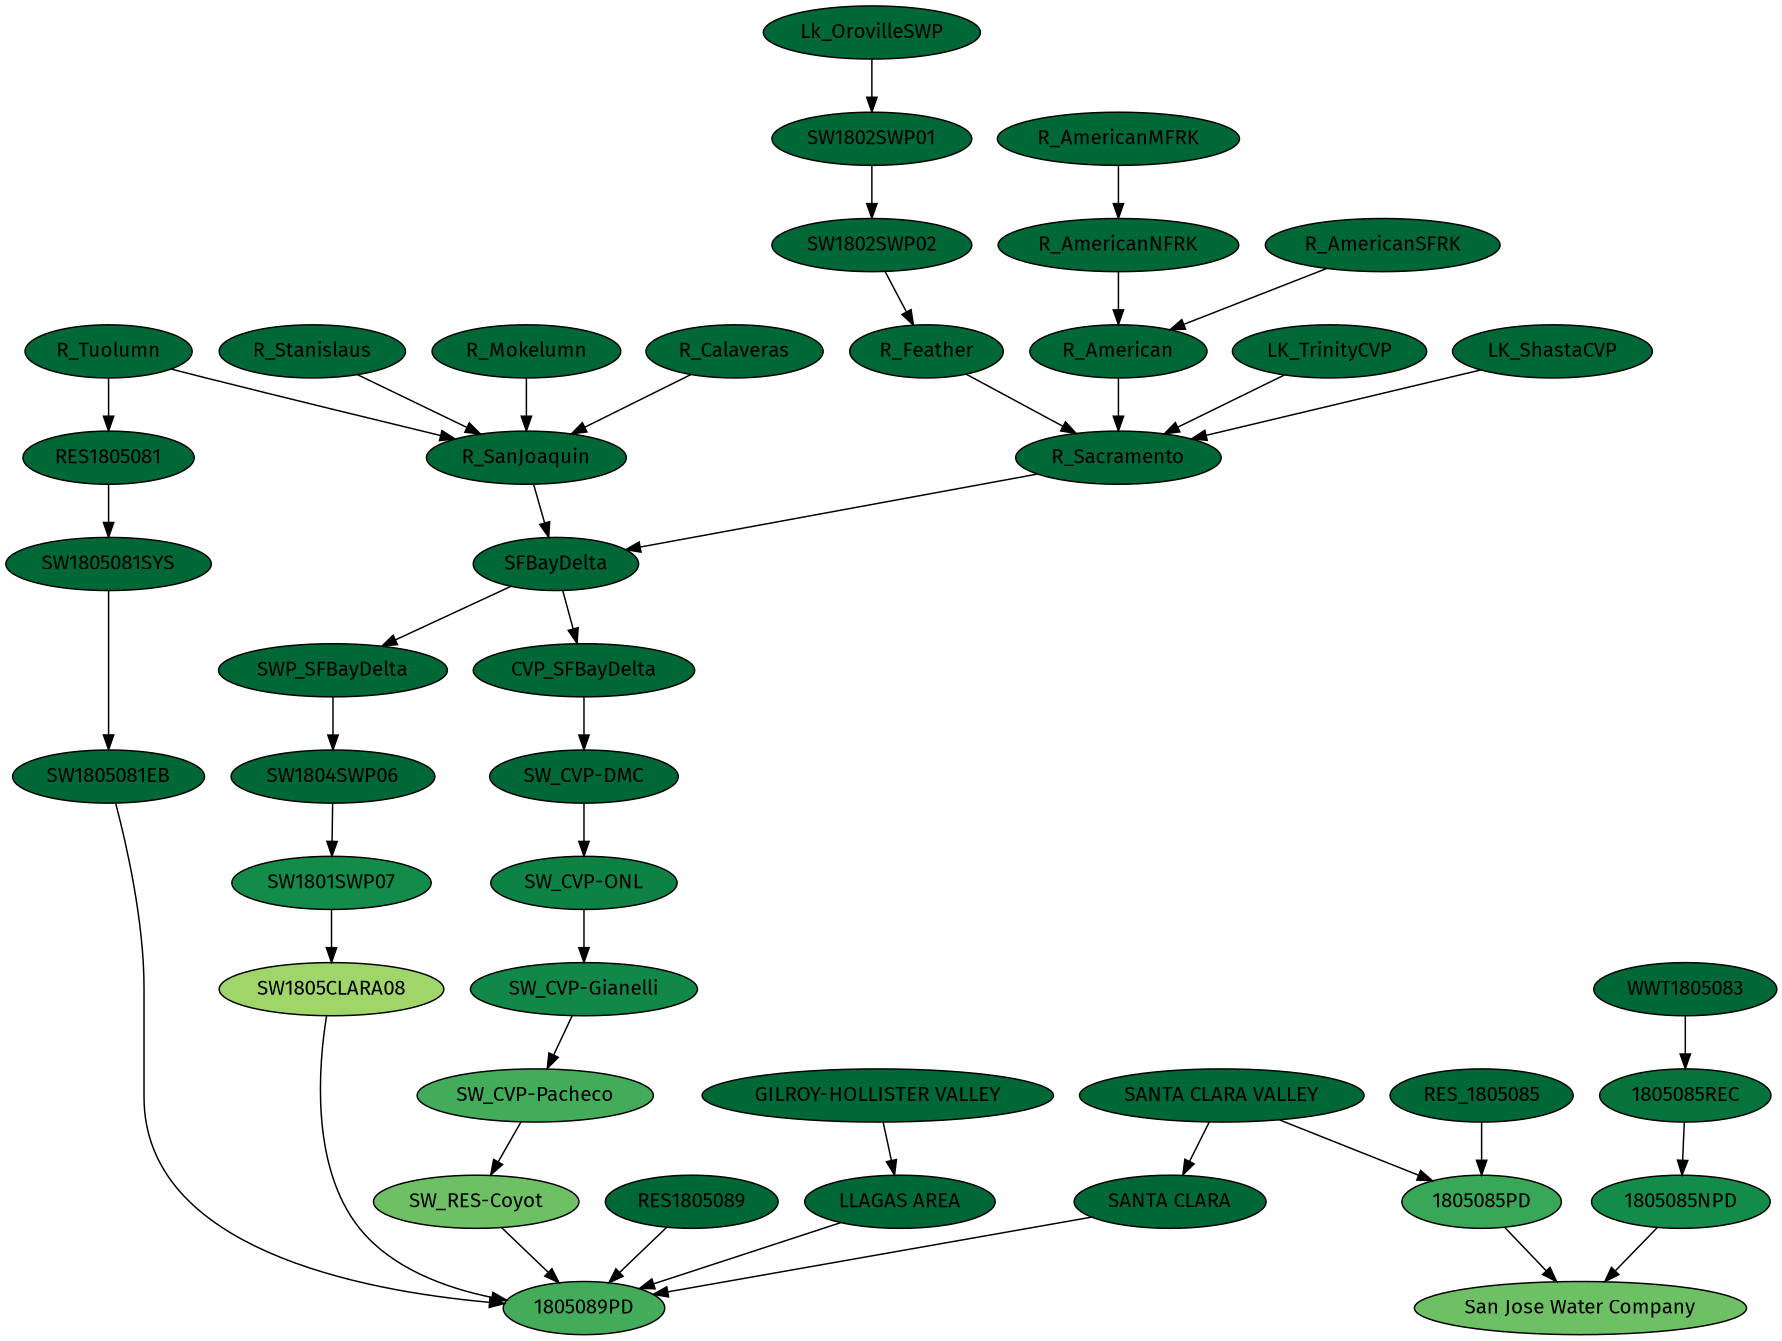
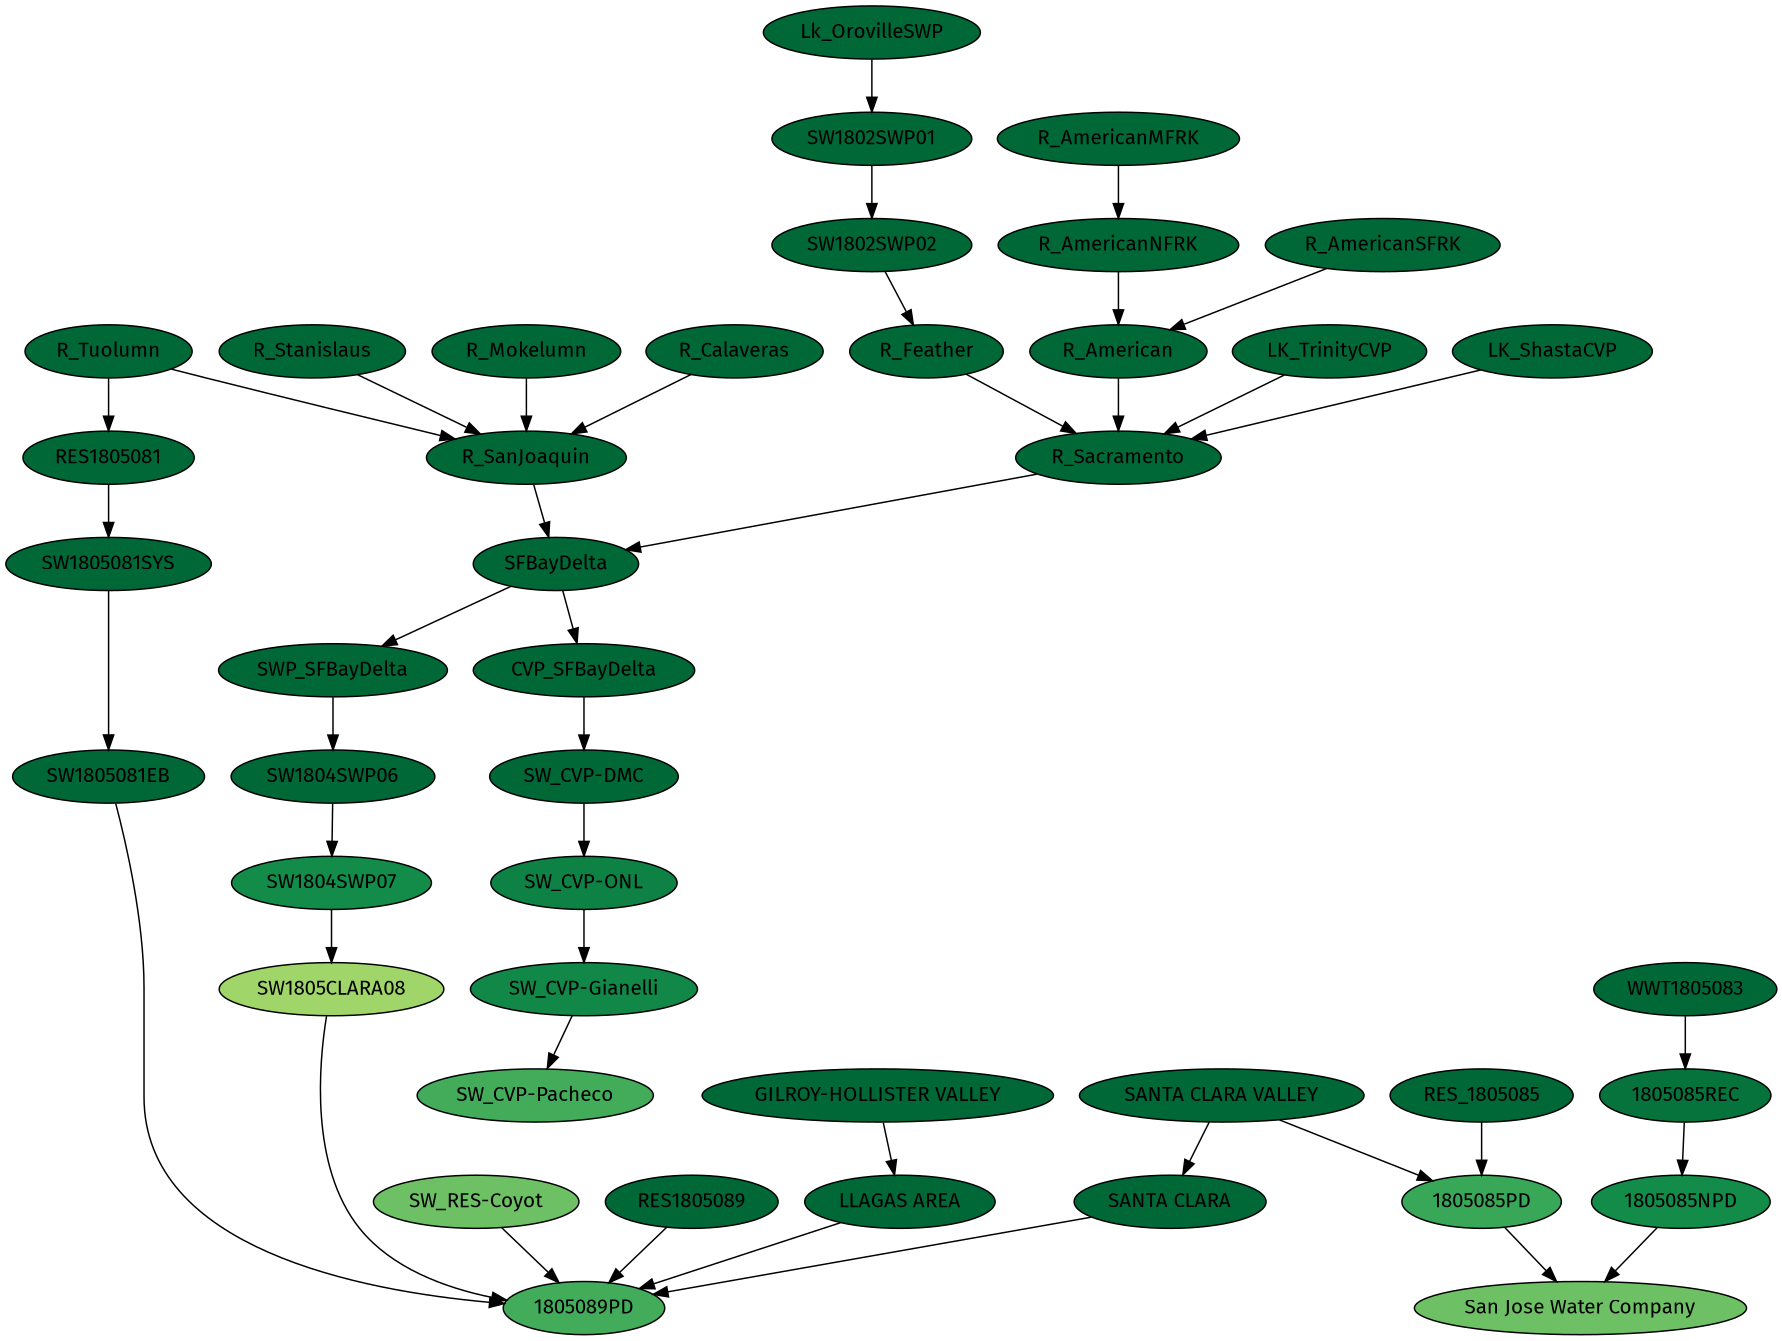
(332, 883) -> (332, 883)
(510, 1142) -> none
